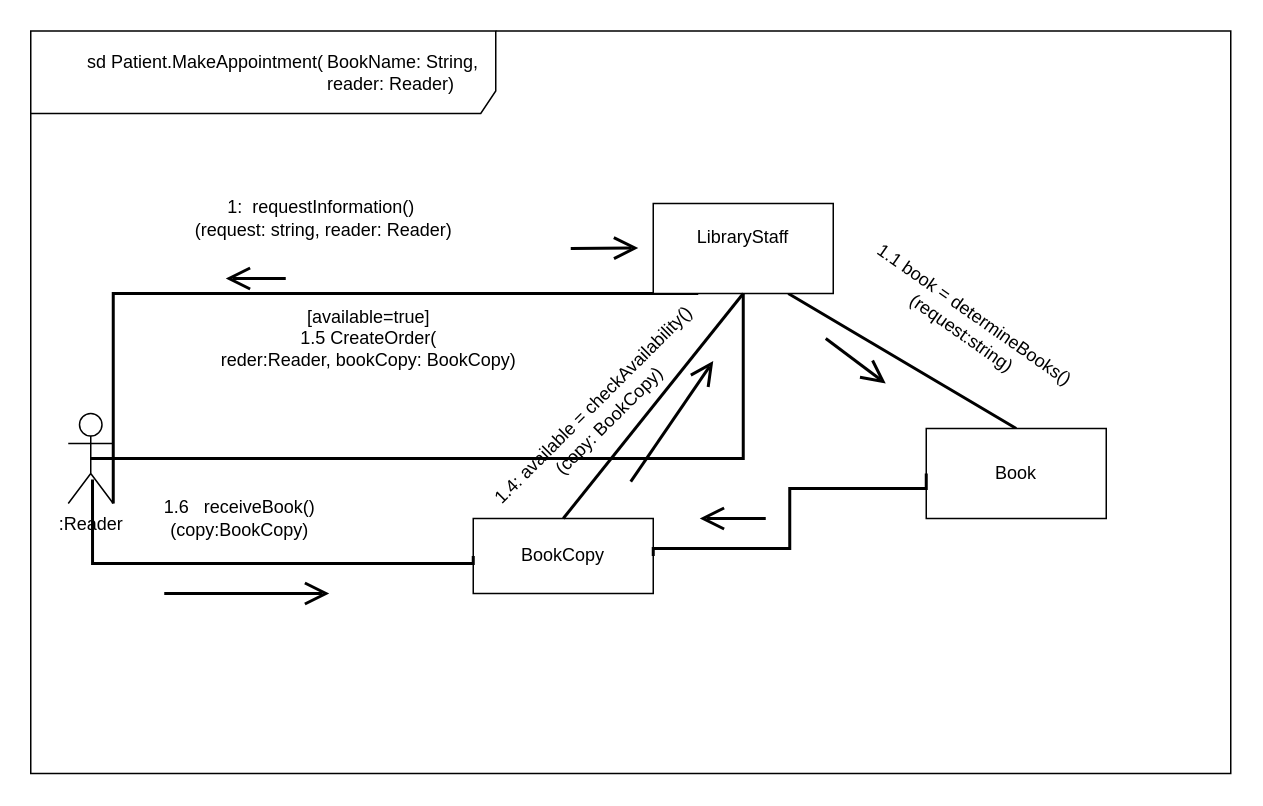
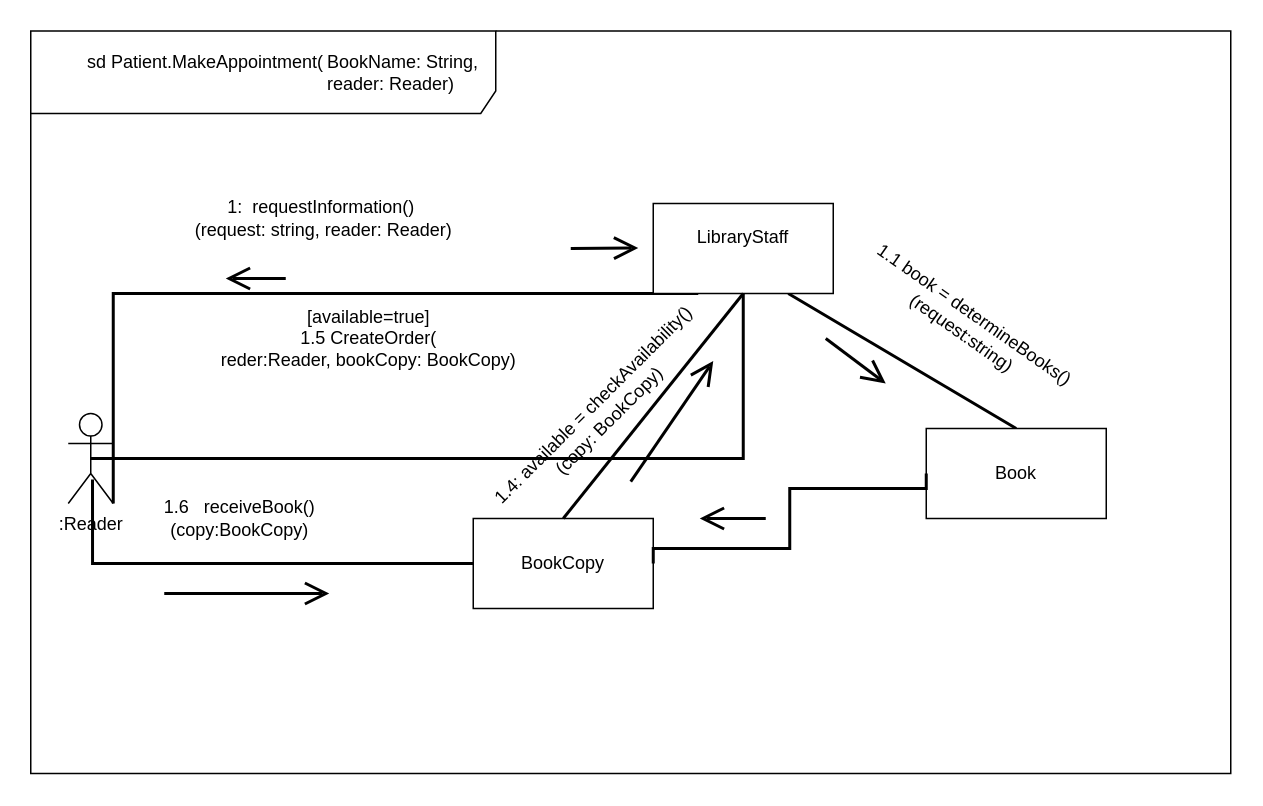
(563, 556) -> (563, 563)
